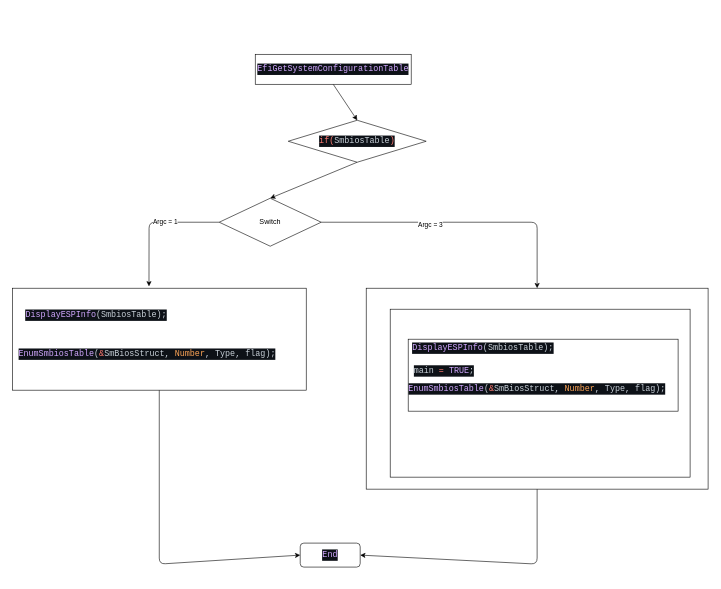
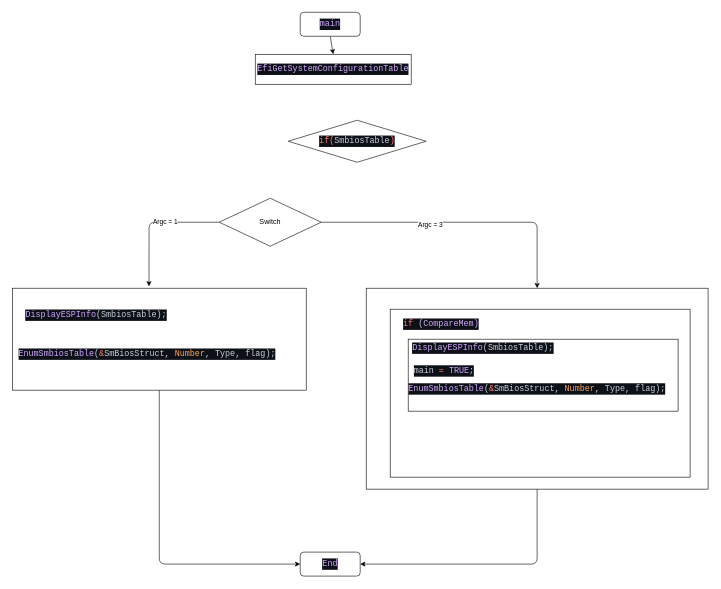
none -> (330, 24)
none -> (331, 43)
(345, 101) -> none
(316, 180) -> none
none -> (441, 324)
(330, 555) -> (330, 564)
